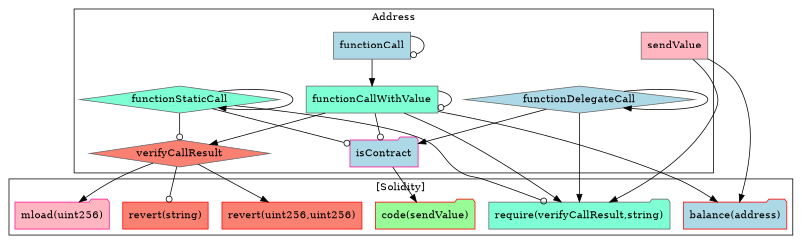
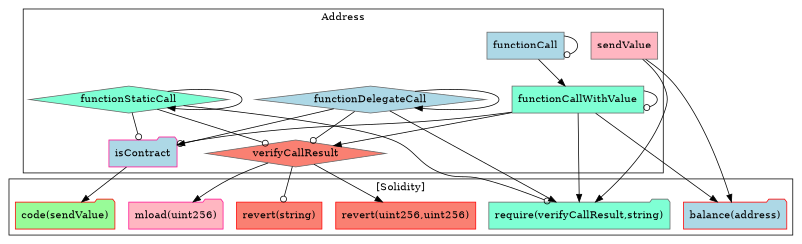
none -> (341, 121)
